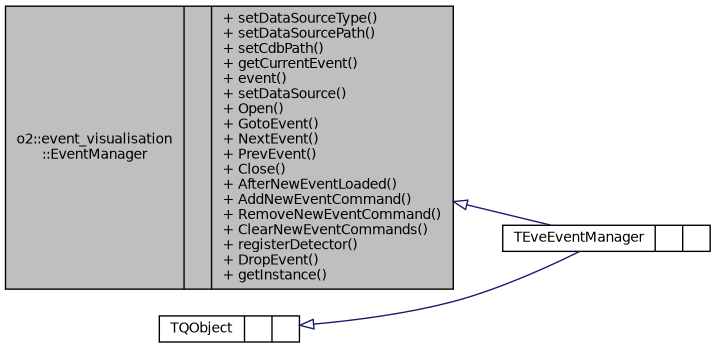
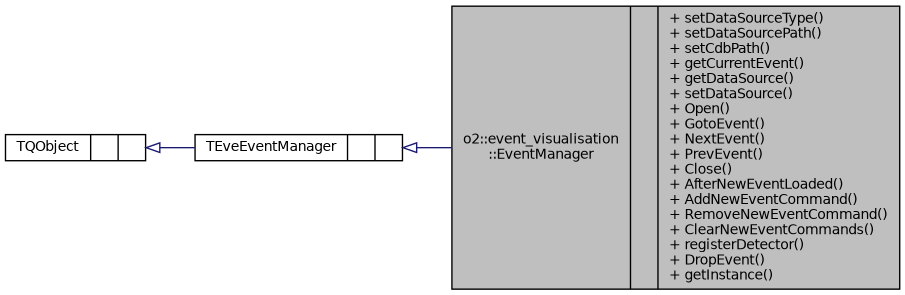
(255, 79) -> (731, 79)
(509, 215) -> (434, 148)
